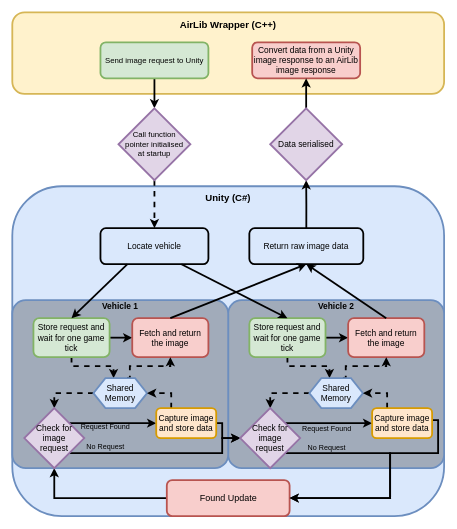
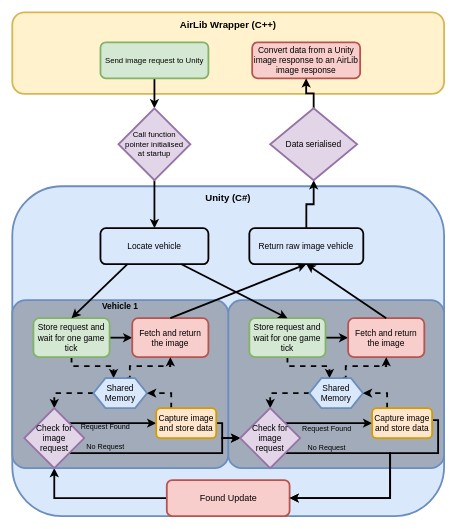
(306, 144) -> (314, 144)
(155, 203) -> (155, 203)
(306, 246) -> (306, 246)
(336, 306) -> none
